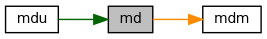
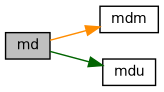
(76, 19) -> (70, 57)
